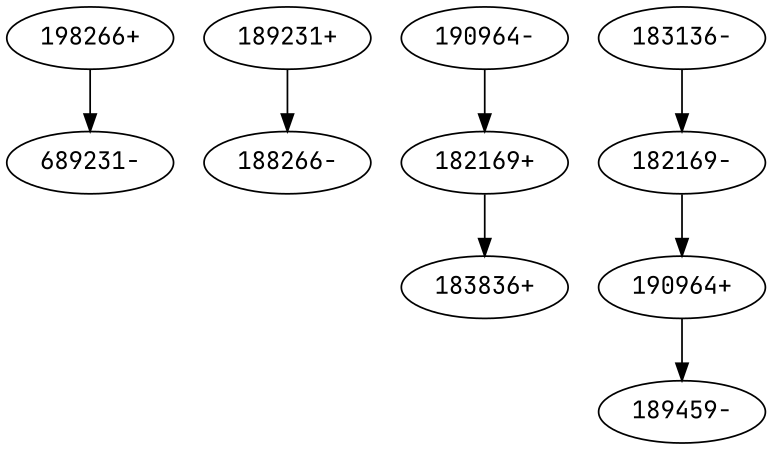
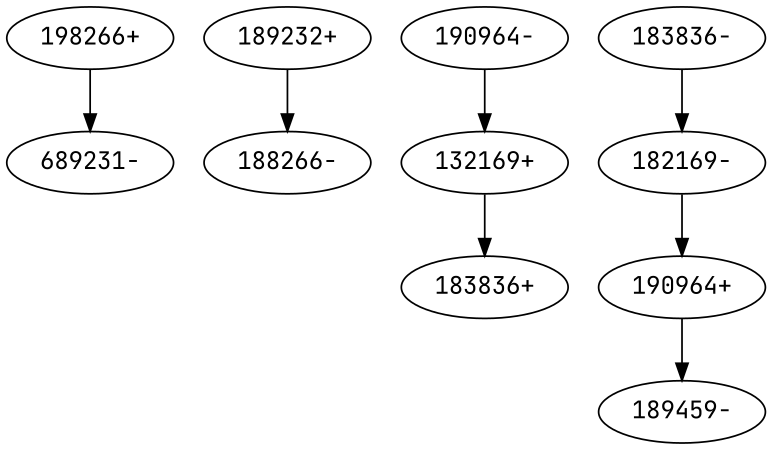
(287, 38) -> (287, 38)
(682, 38) -> (682, 38)
(485, 163) -> (485, 163)
